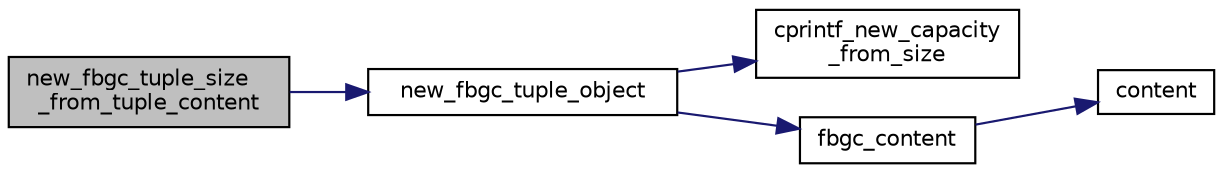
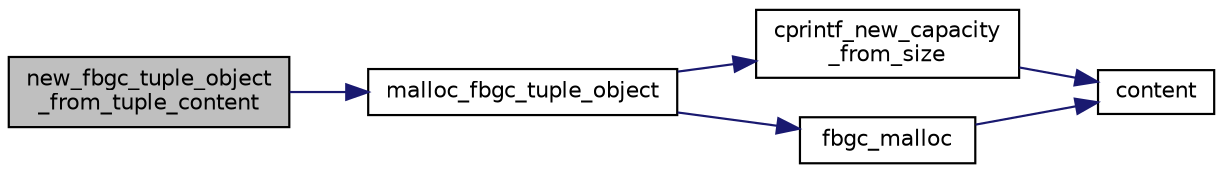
none -> (1047, 73)
(149, 92) -> (149, 92)
(523, 92) -> (523, 92)
(888, 140) -> (888, 140)
